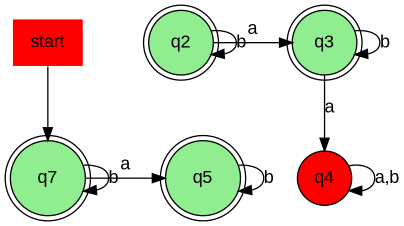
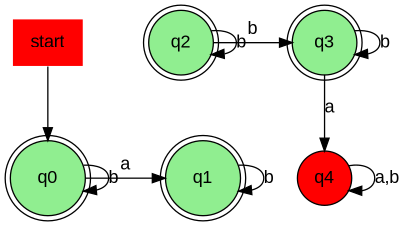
(253, 29) -> (253, 29)
(48, 178) -> (48, 178)
(203, 178) -> (203, 178)
